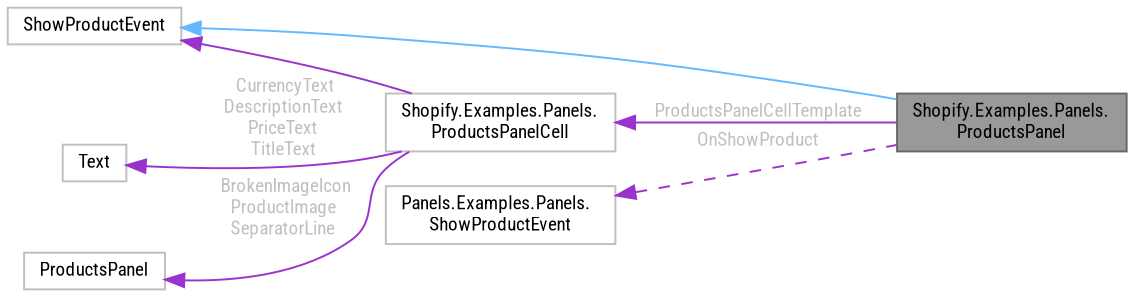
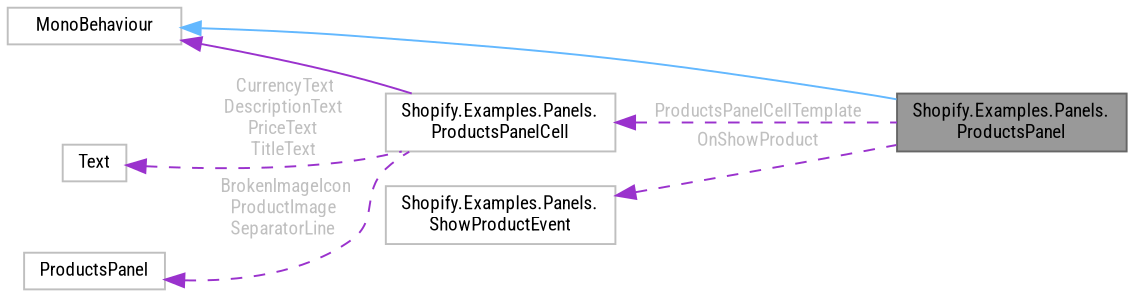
(95, 26) -> (95, 26)
(766, 123) -> (766, 123)
(274, 167) -> (274, 167)
(501, 215) -> (501, 215)
(324, 256) -> (324, 256)
